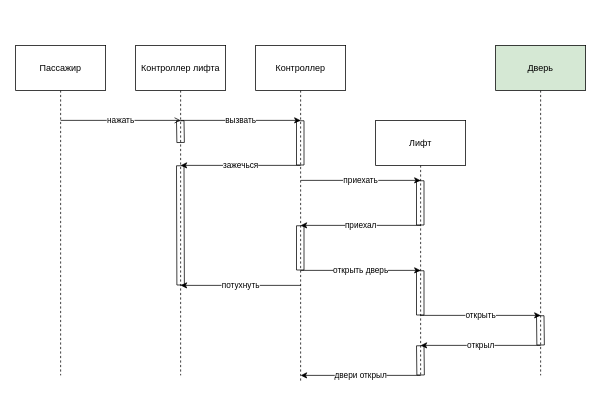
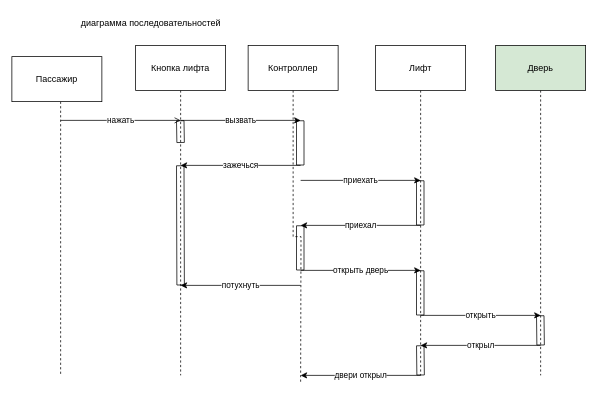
none -> (150, 23)
(60, 68) -> (57, 79)
(180, 68) -> (180, 68)
(300, 68) -> (293, 68)
(420, 143) -> (420, 68)
